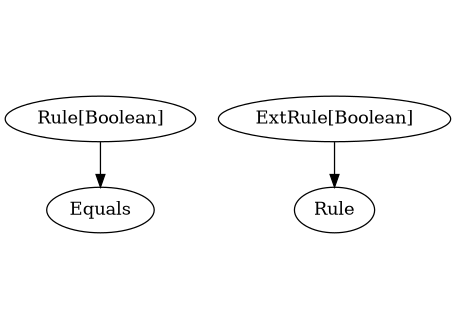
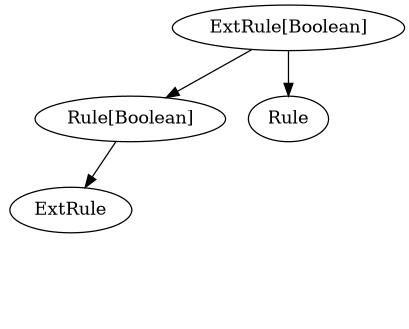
none -> (215, 70)
(100, 210) -> (71, 210)
